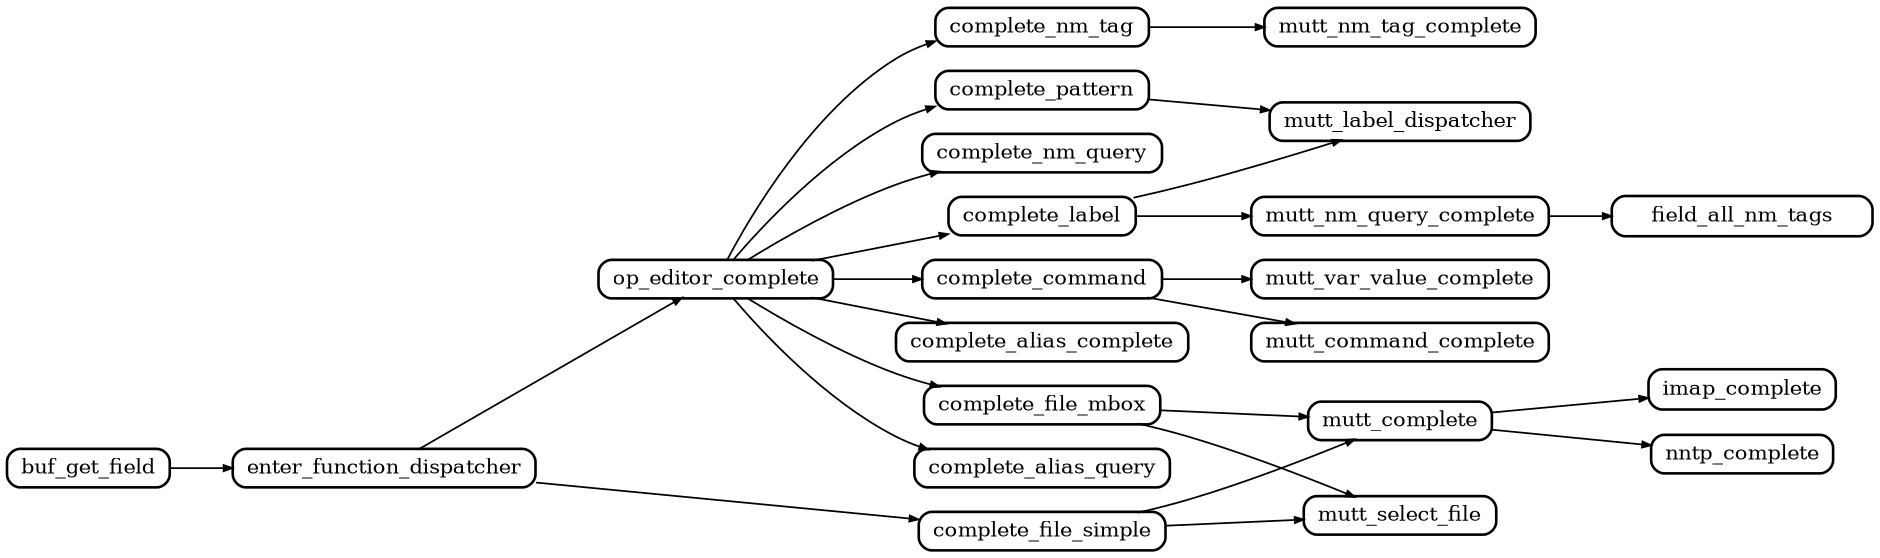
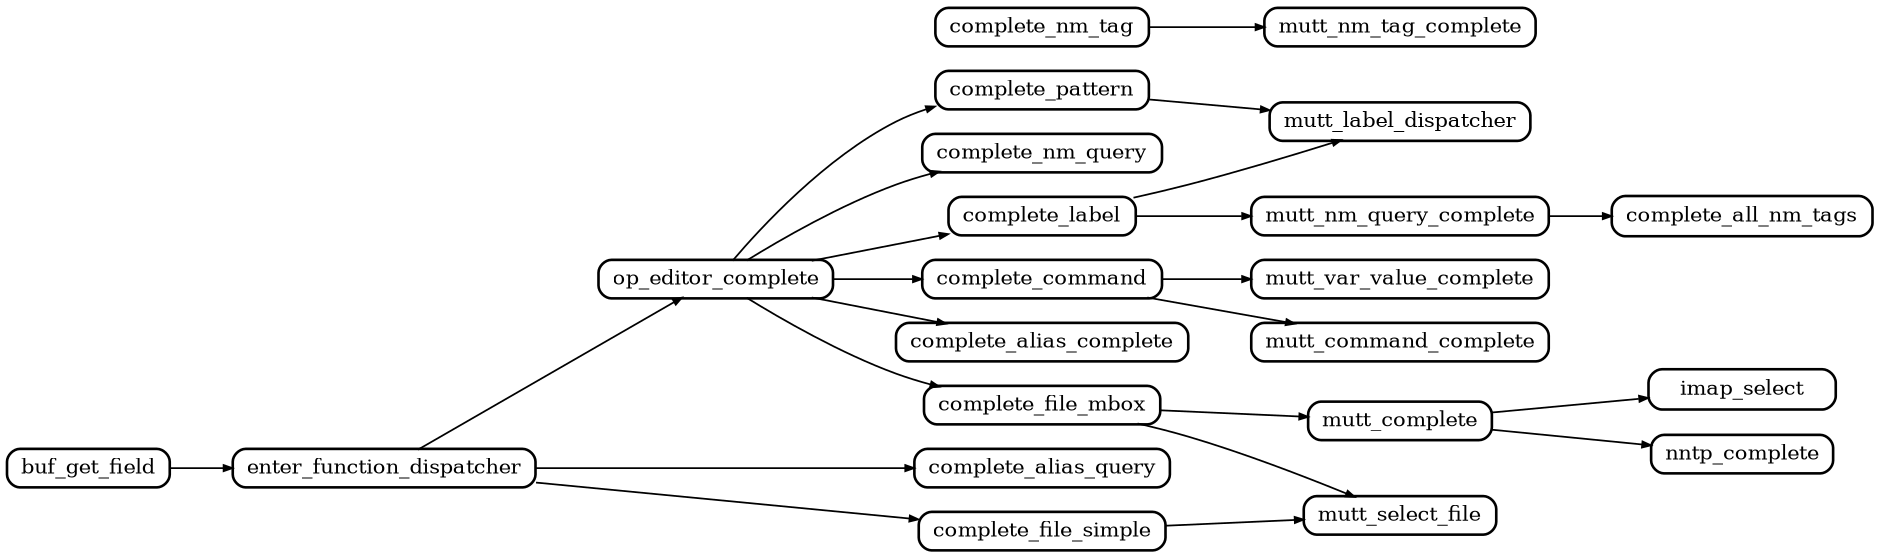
(810, 136) -> none
(1742, 216) -> (1742, 216)
(818, 383) -> (721, 468)
(1742, 389) -> (1742, 389)
(1243, 482) -> none
